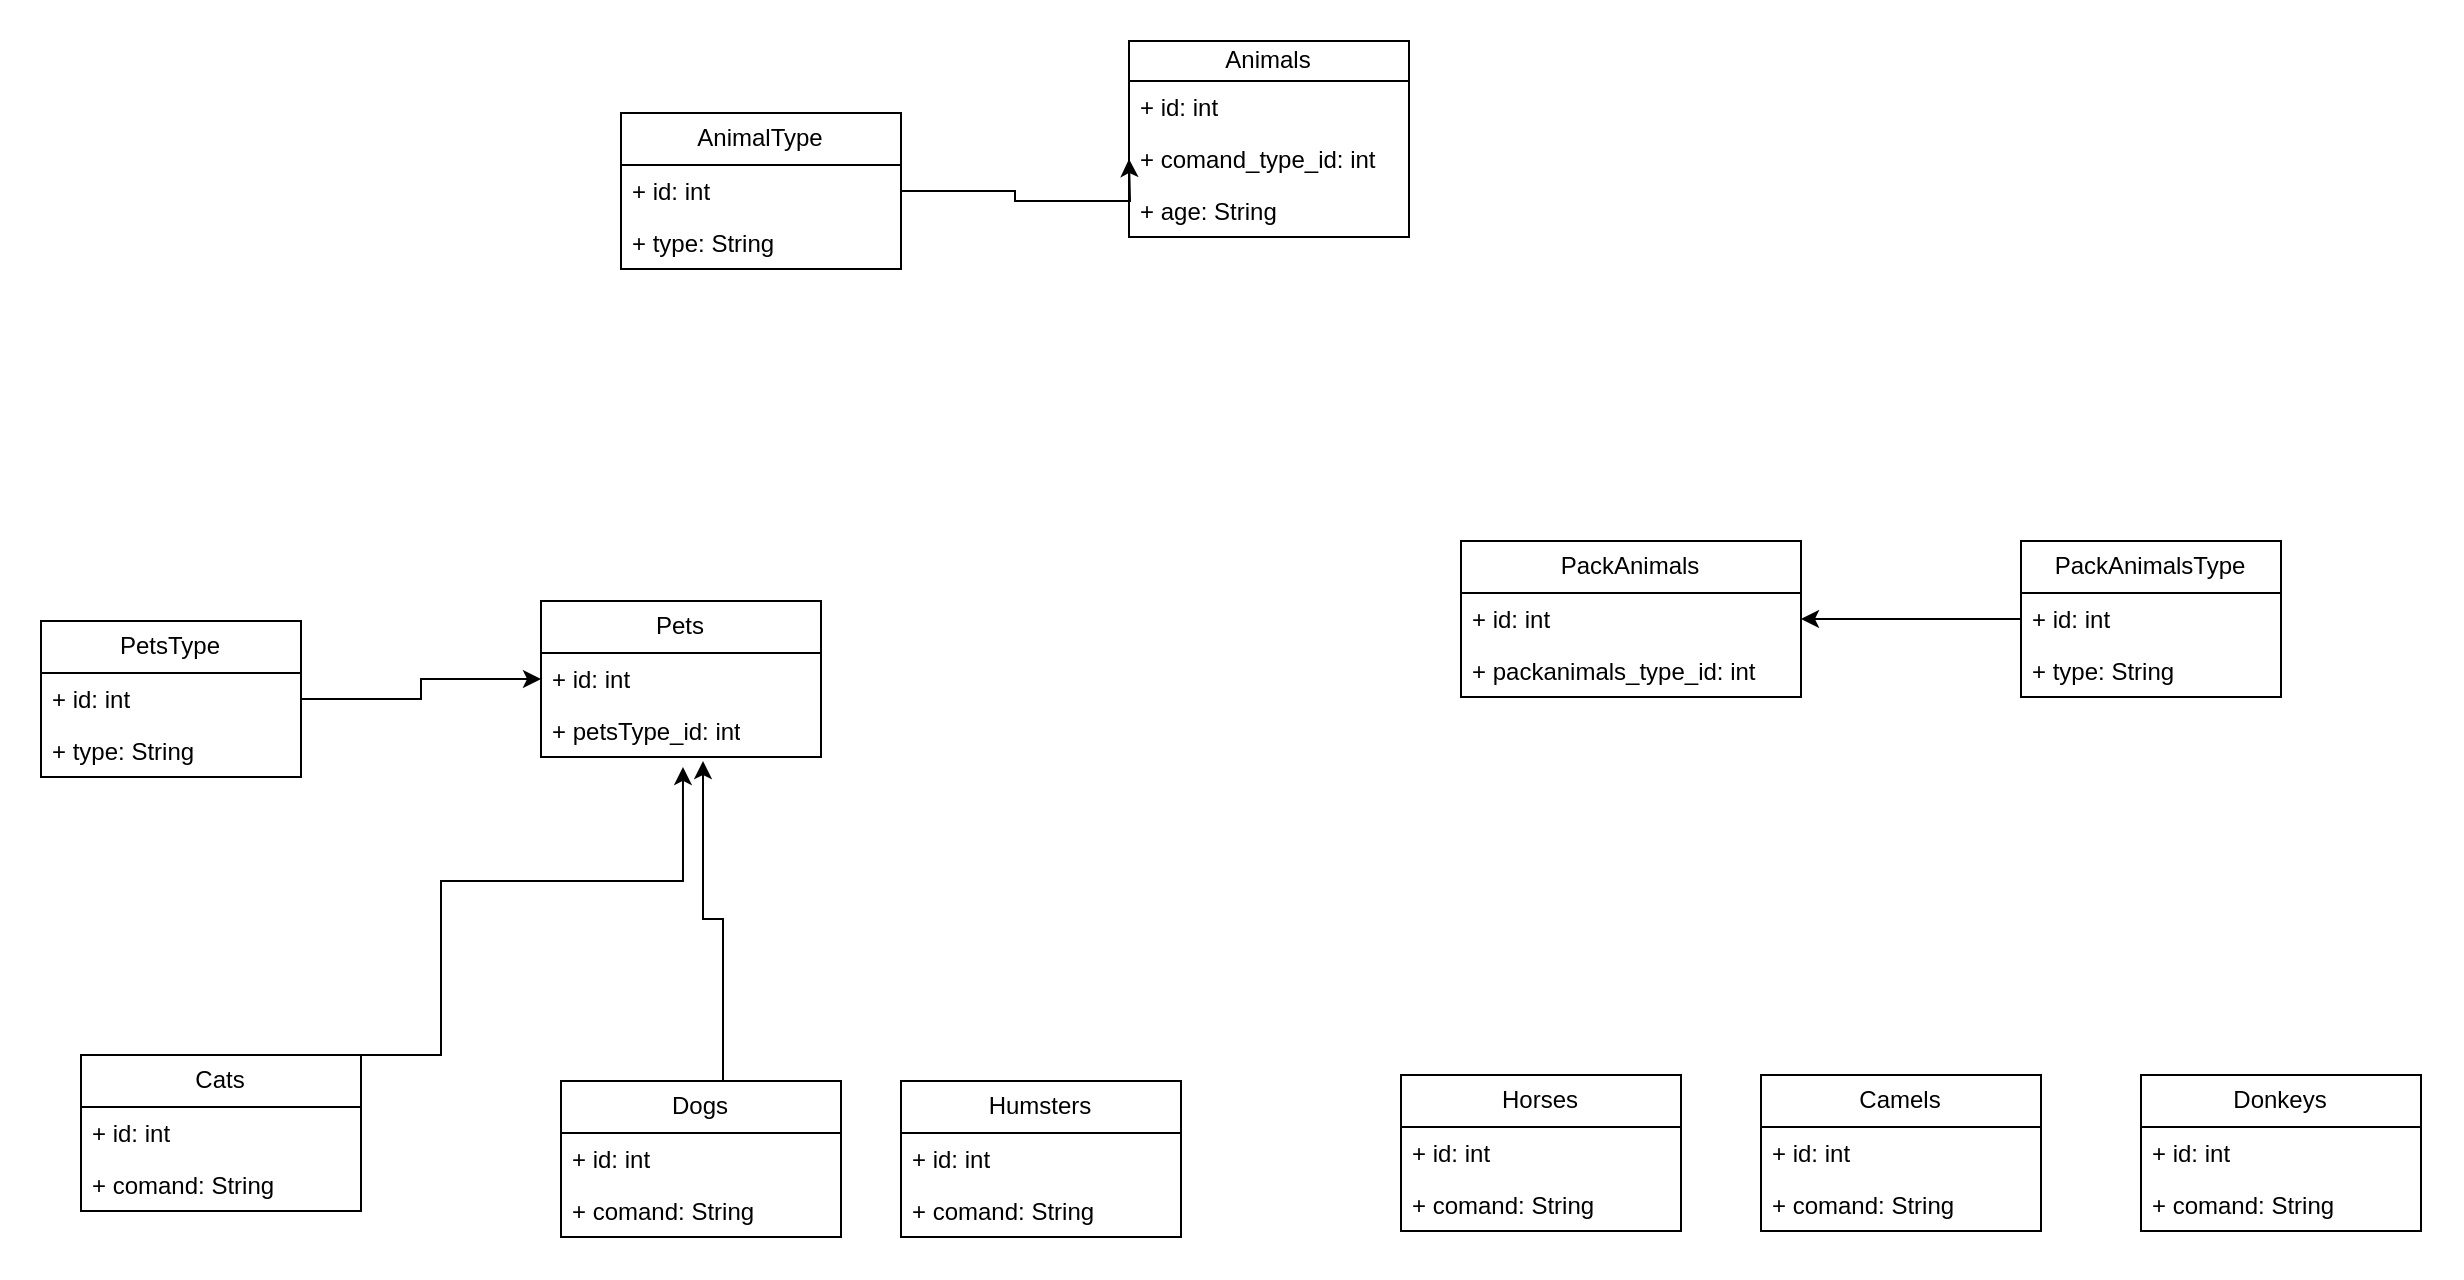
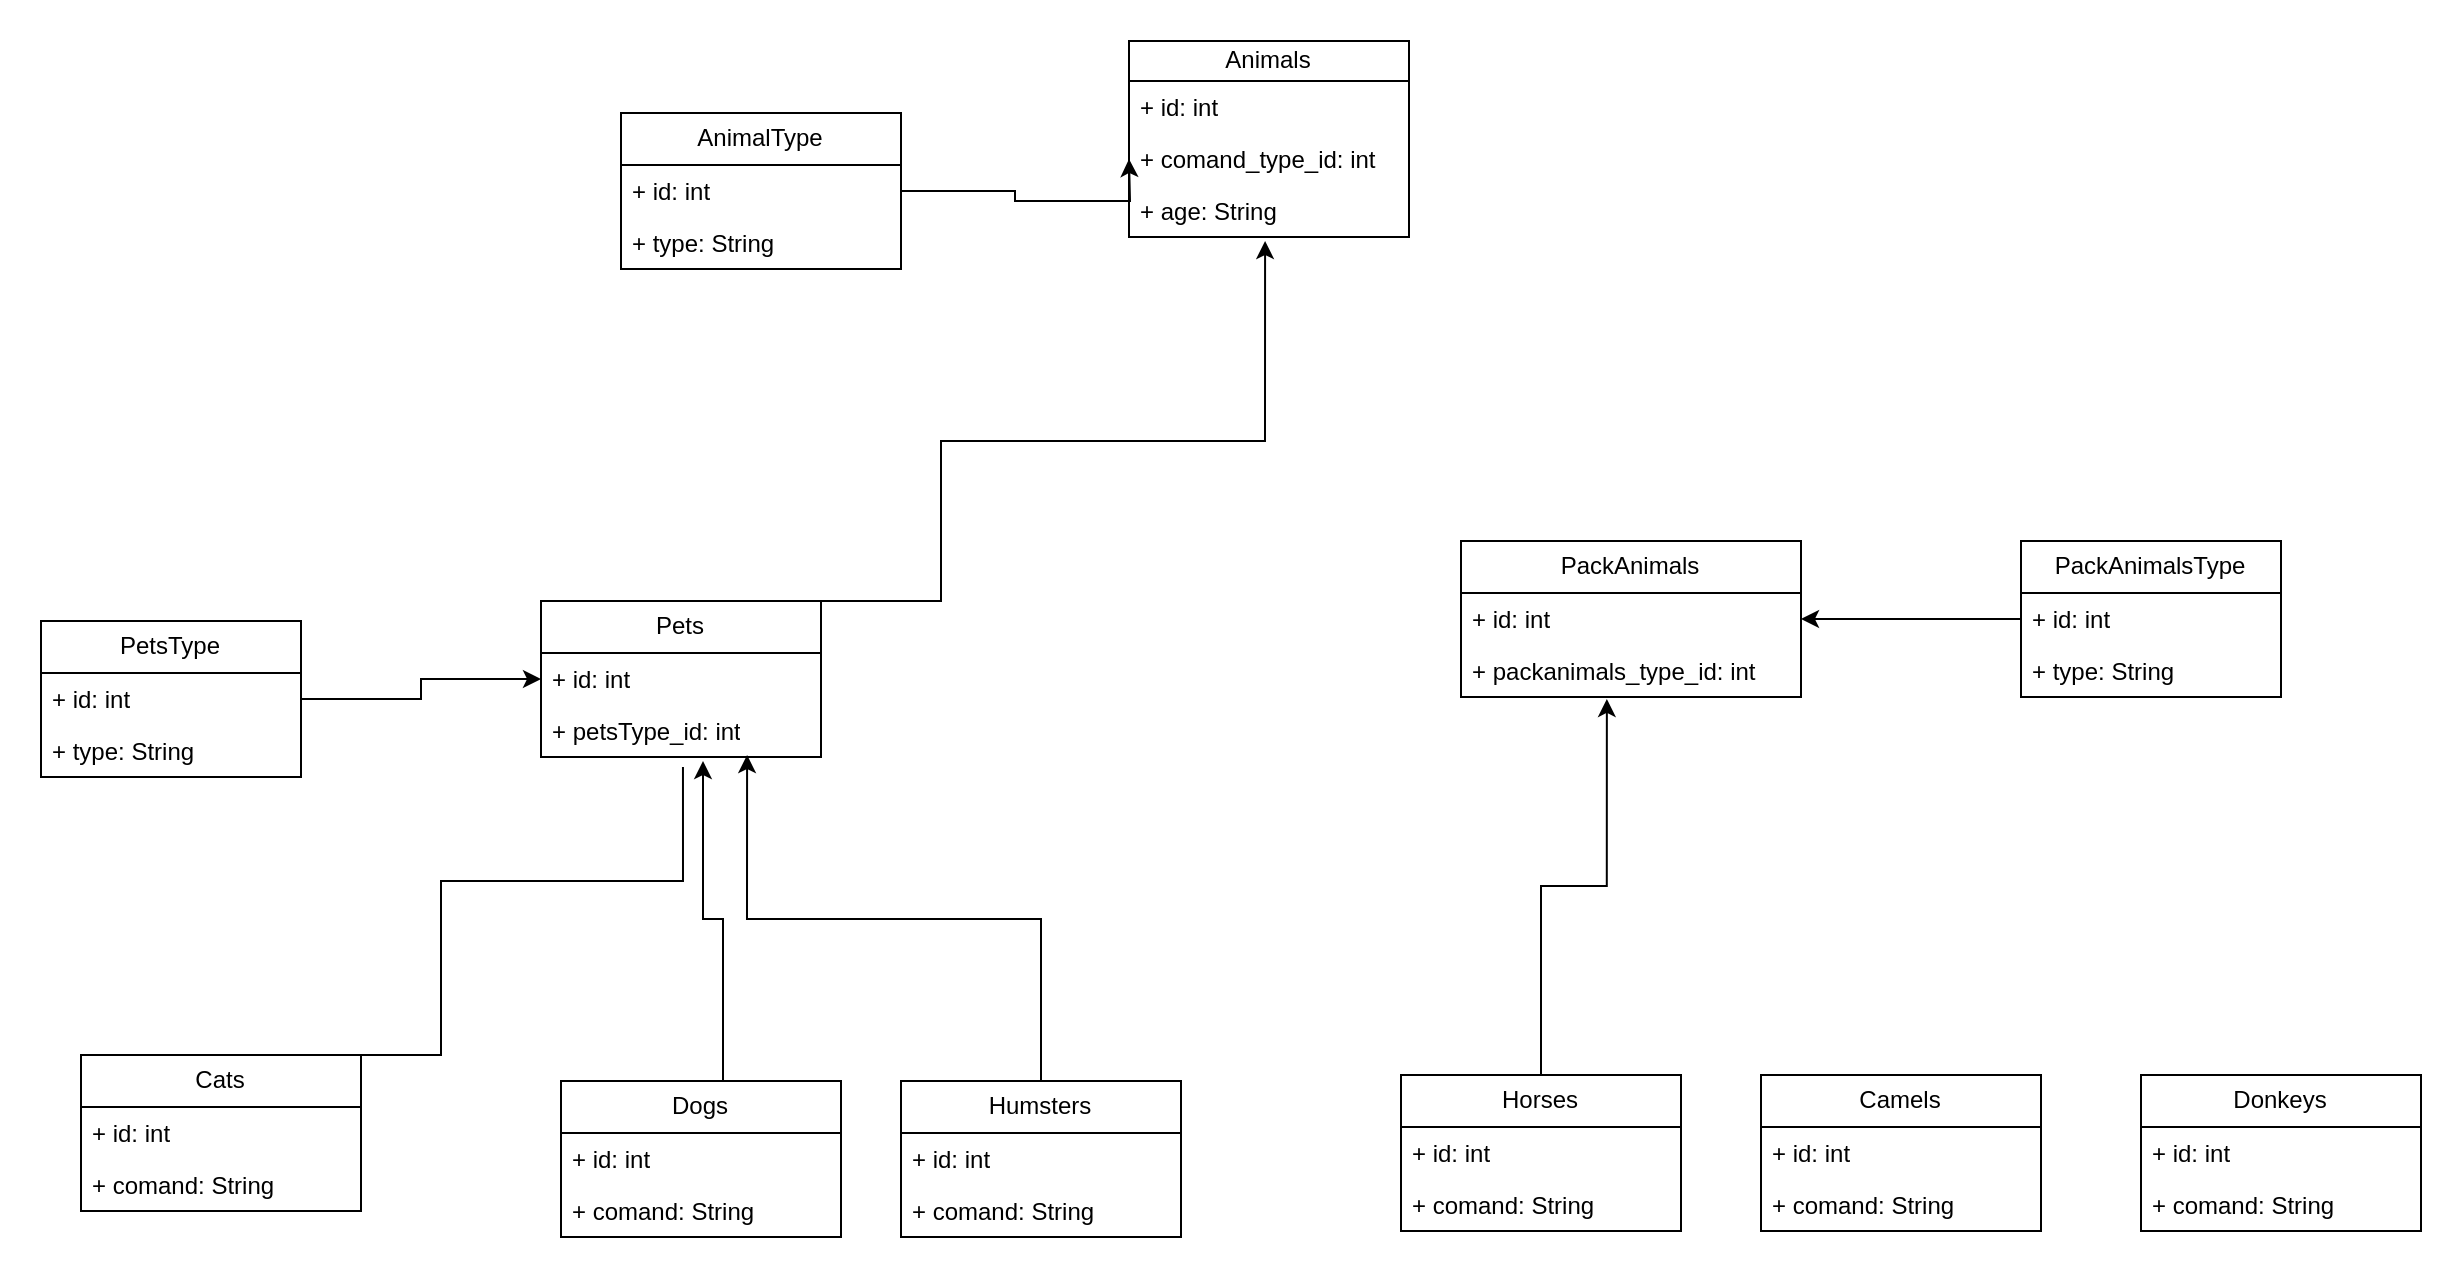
none -> (1058, 441)
(683, 782) -> (683, 775)
none -> (1567, 886)
none -> (898, 919)
